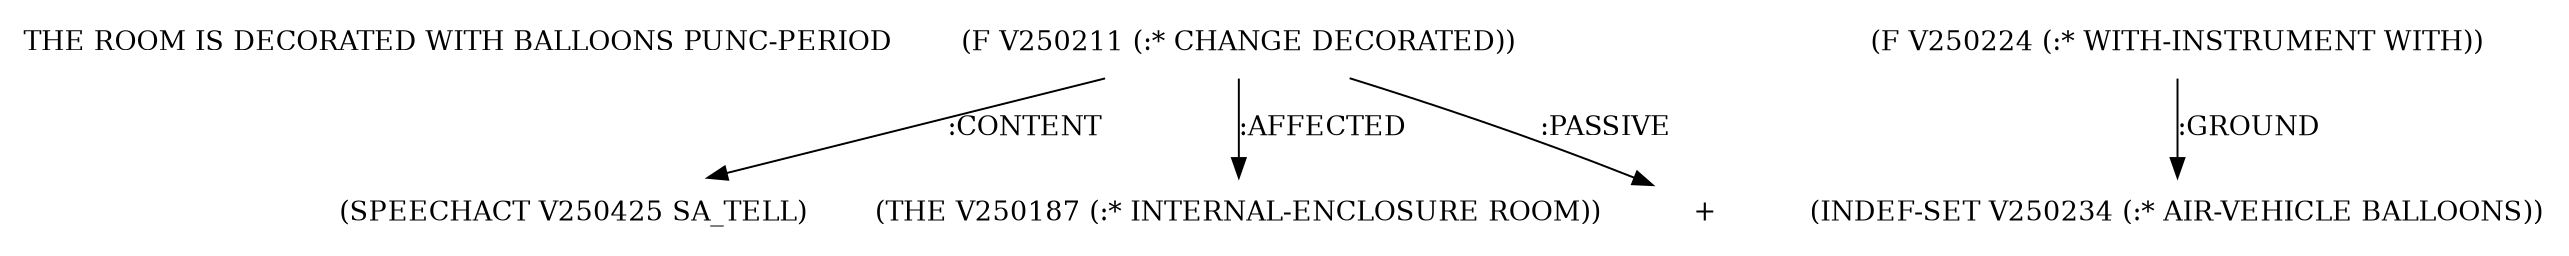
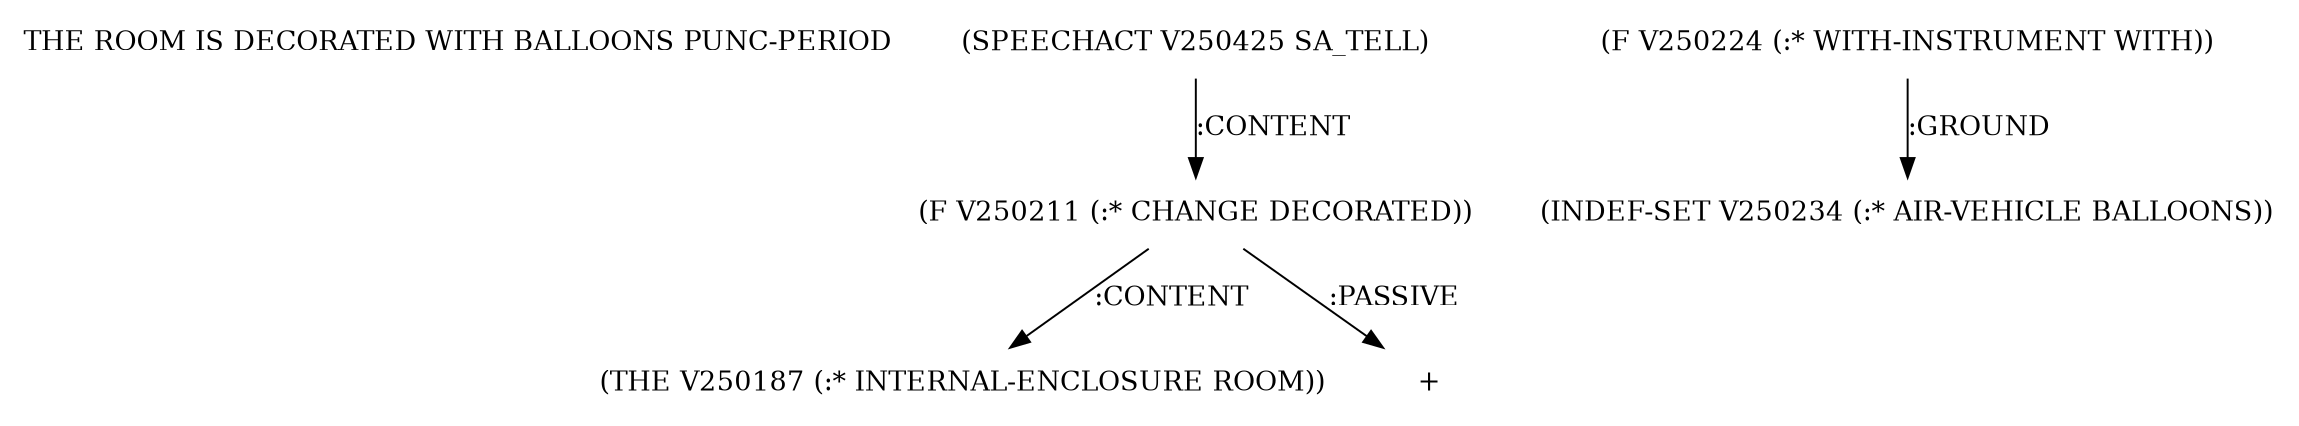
(916, 126) -> (1196, 118)
(1323, 128) -> (1171, 298)
